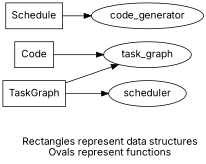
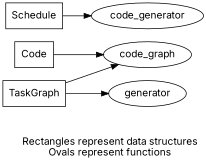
(147, 55) -> (147, 55)
(147, 94) -> (147, 94)
